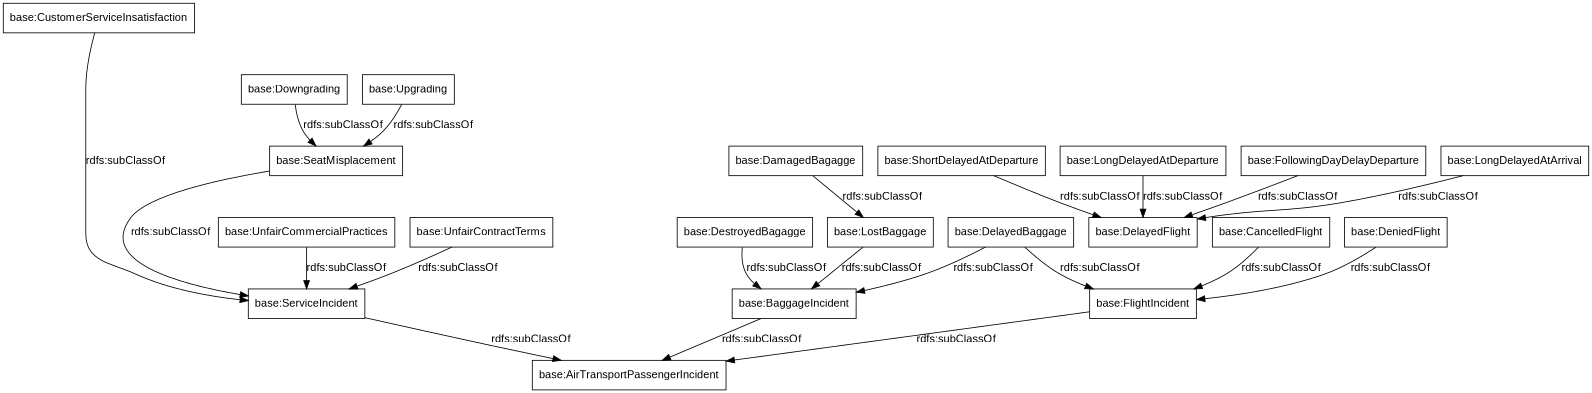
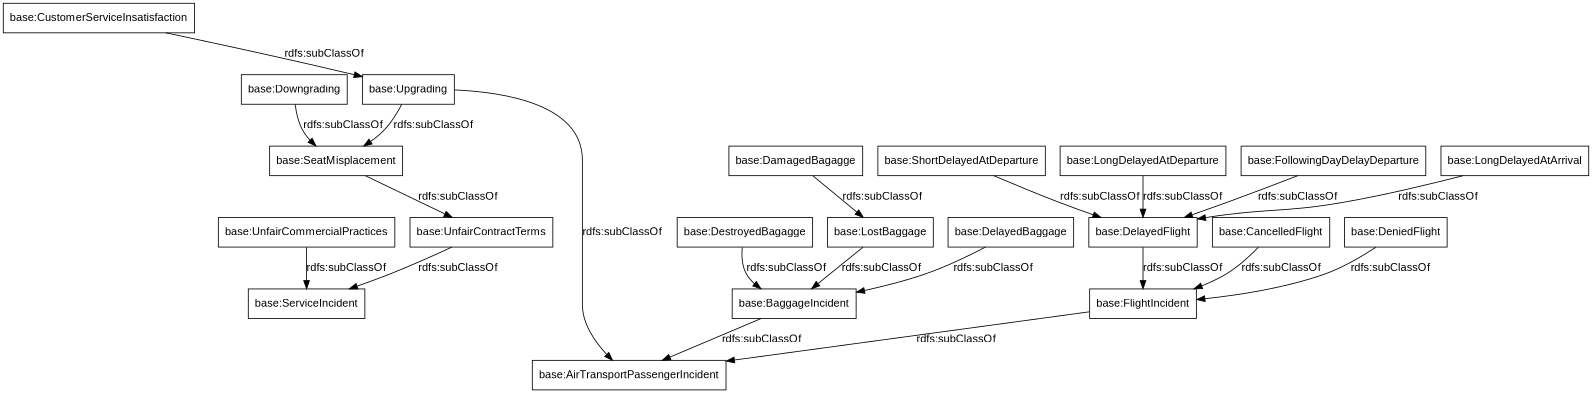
(86, 221) -> (260, 53)
(129, 222) -> (405, 195)
(1053, 270) -> (1143, 264)
(459, 339) -> (582, 181)
